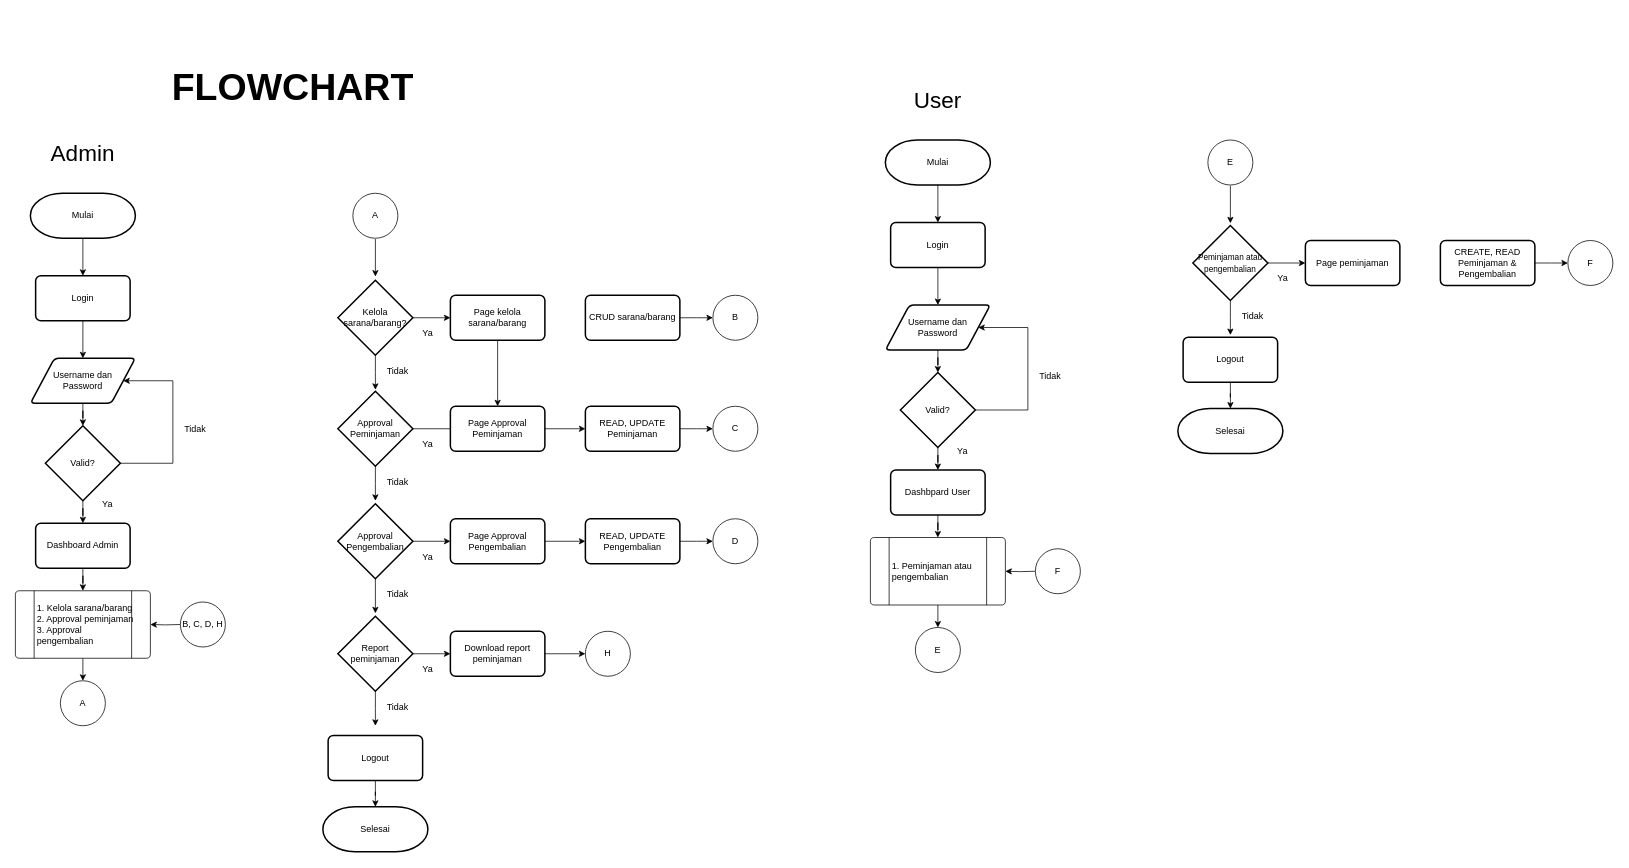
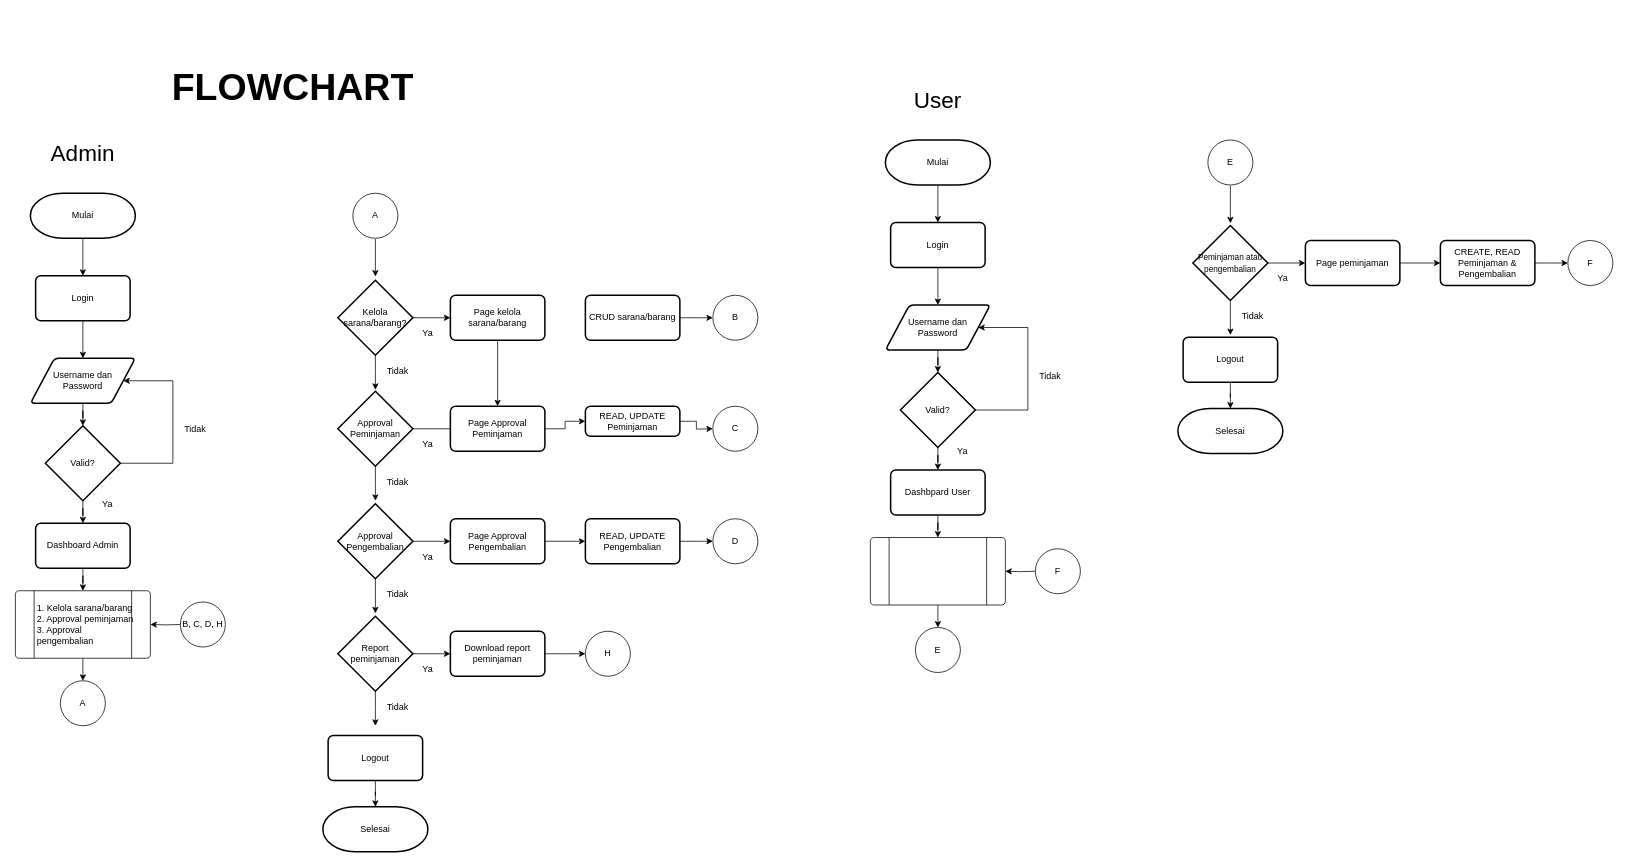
none -> (1434, 263)
(633, 429) -> (633, 421)
(937, 571) -> none
